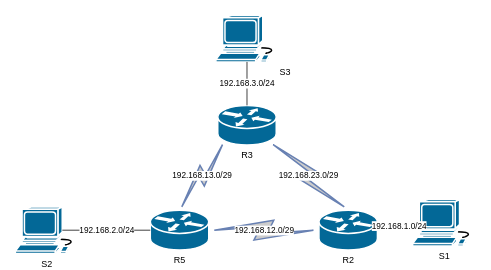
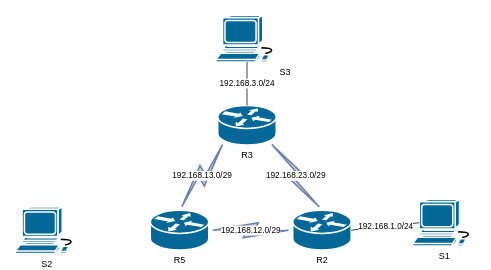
(106, 230) -> none
(348, 230) -> (322, 230)
